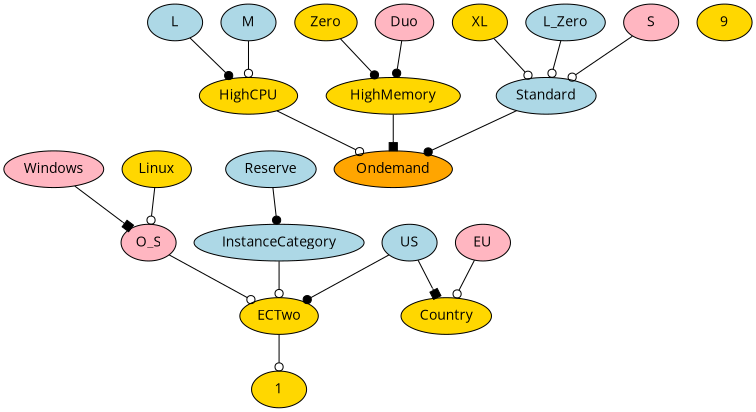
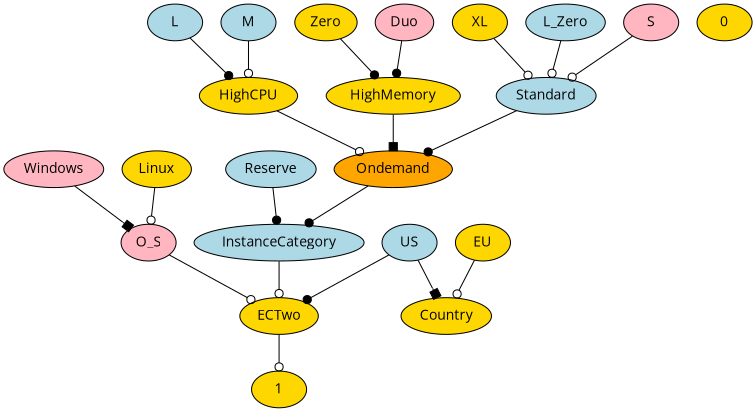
(725, 22) -> (725, 22)
none -> (341, 203)
(483, 243) -> (483, 243)
